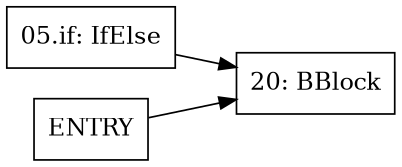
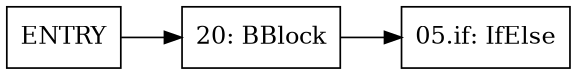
(198, 59) -> (362, 37)
